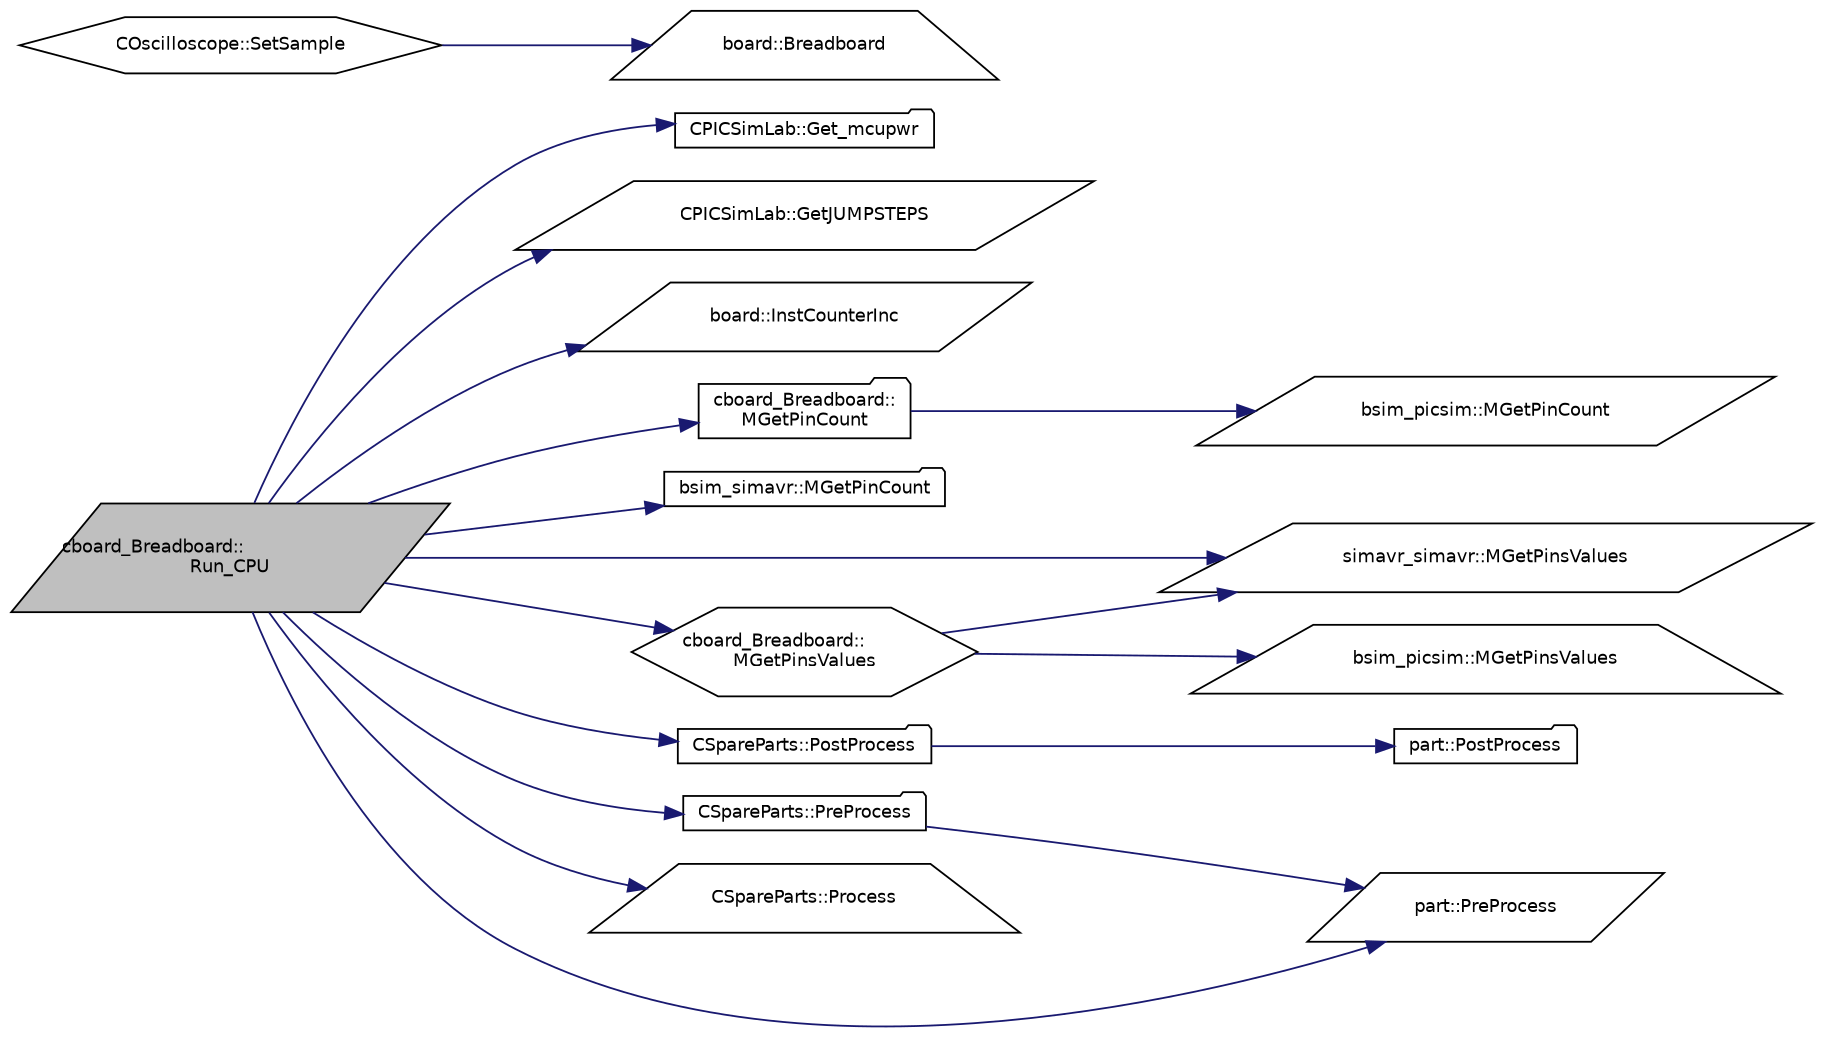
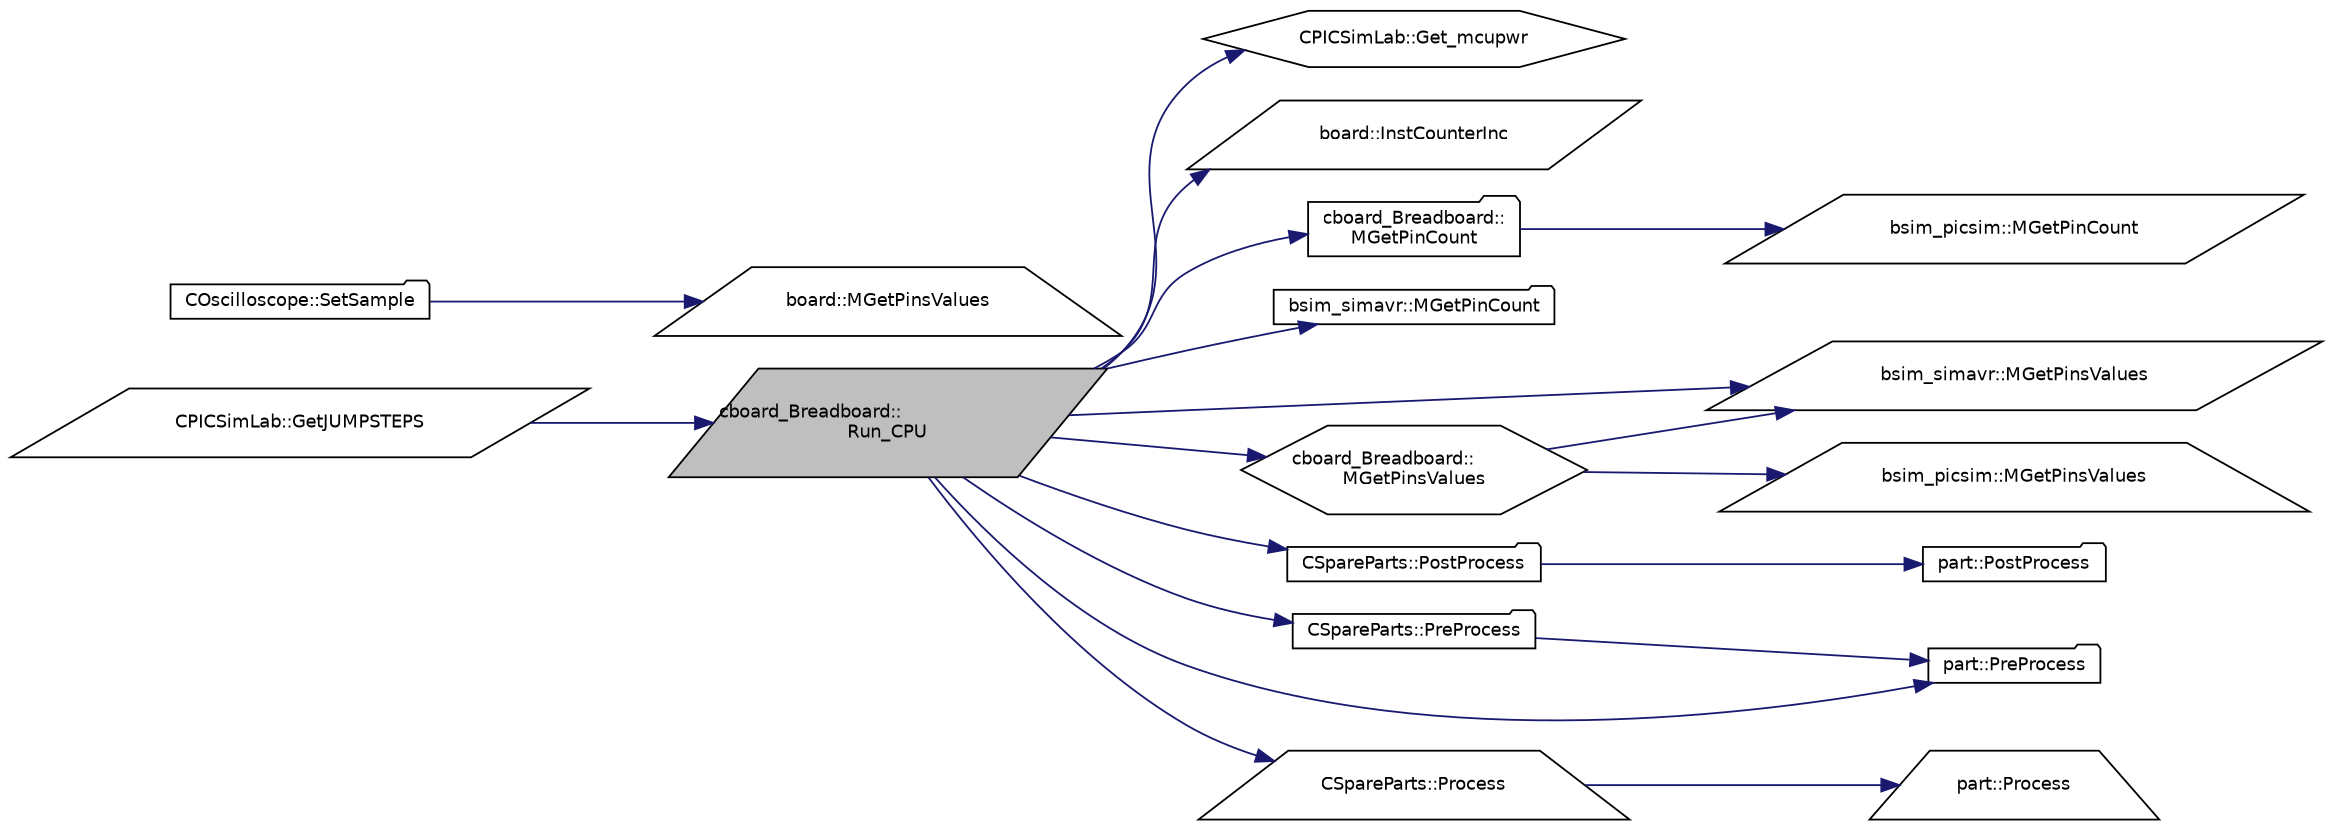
(231, 45) -> (300, 302)
(805, 45) -> (888, 302)
(805, 130) -> (1414, 39)
(387, 364) -> (613, 423)
(1486, 558) -> (2014, 376)
none -> (2014, 785)
(1486, 907) -> (2014, 666)
